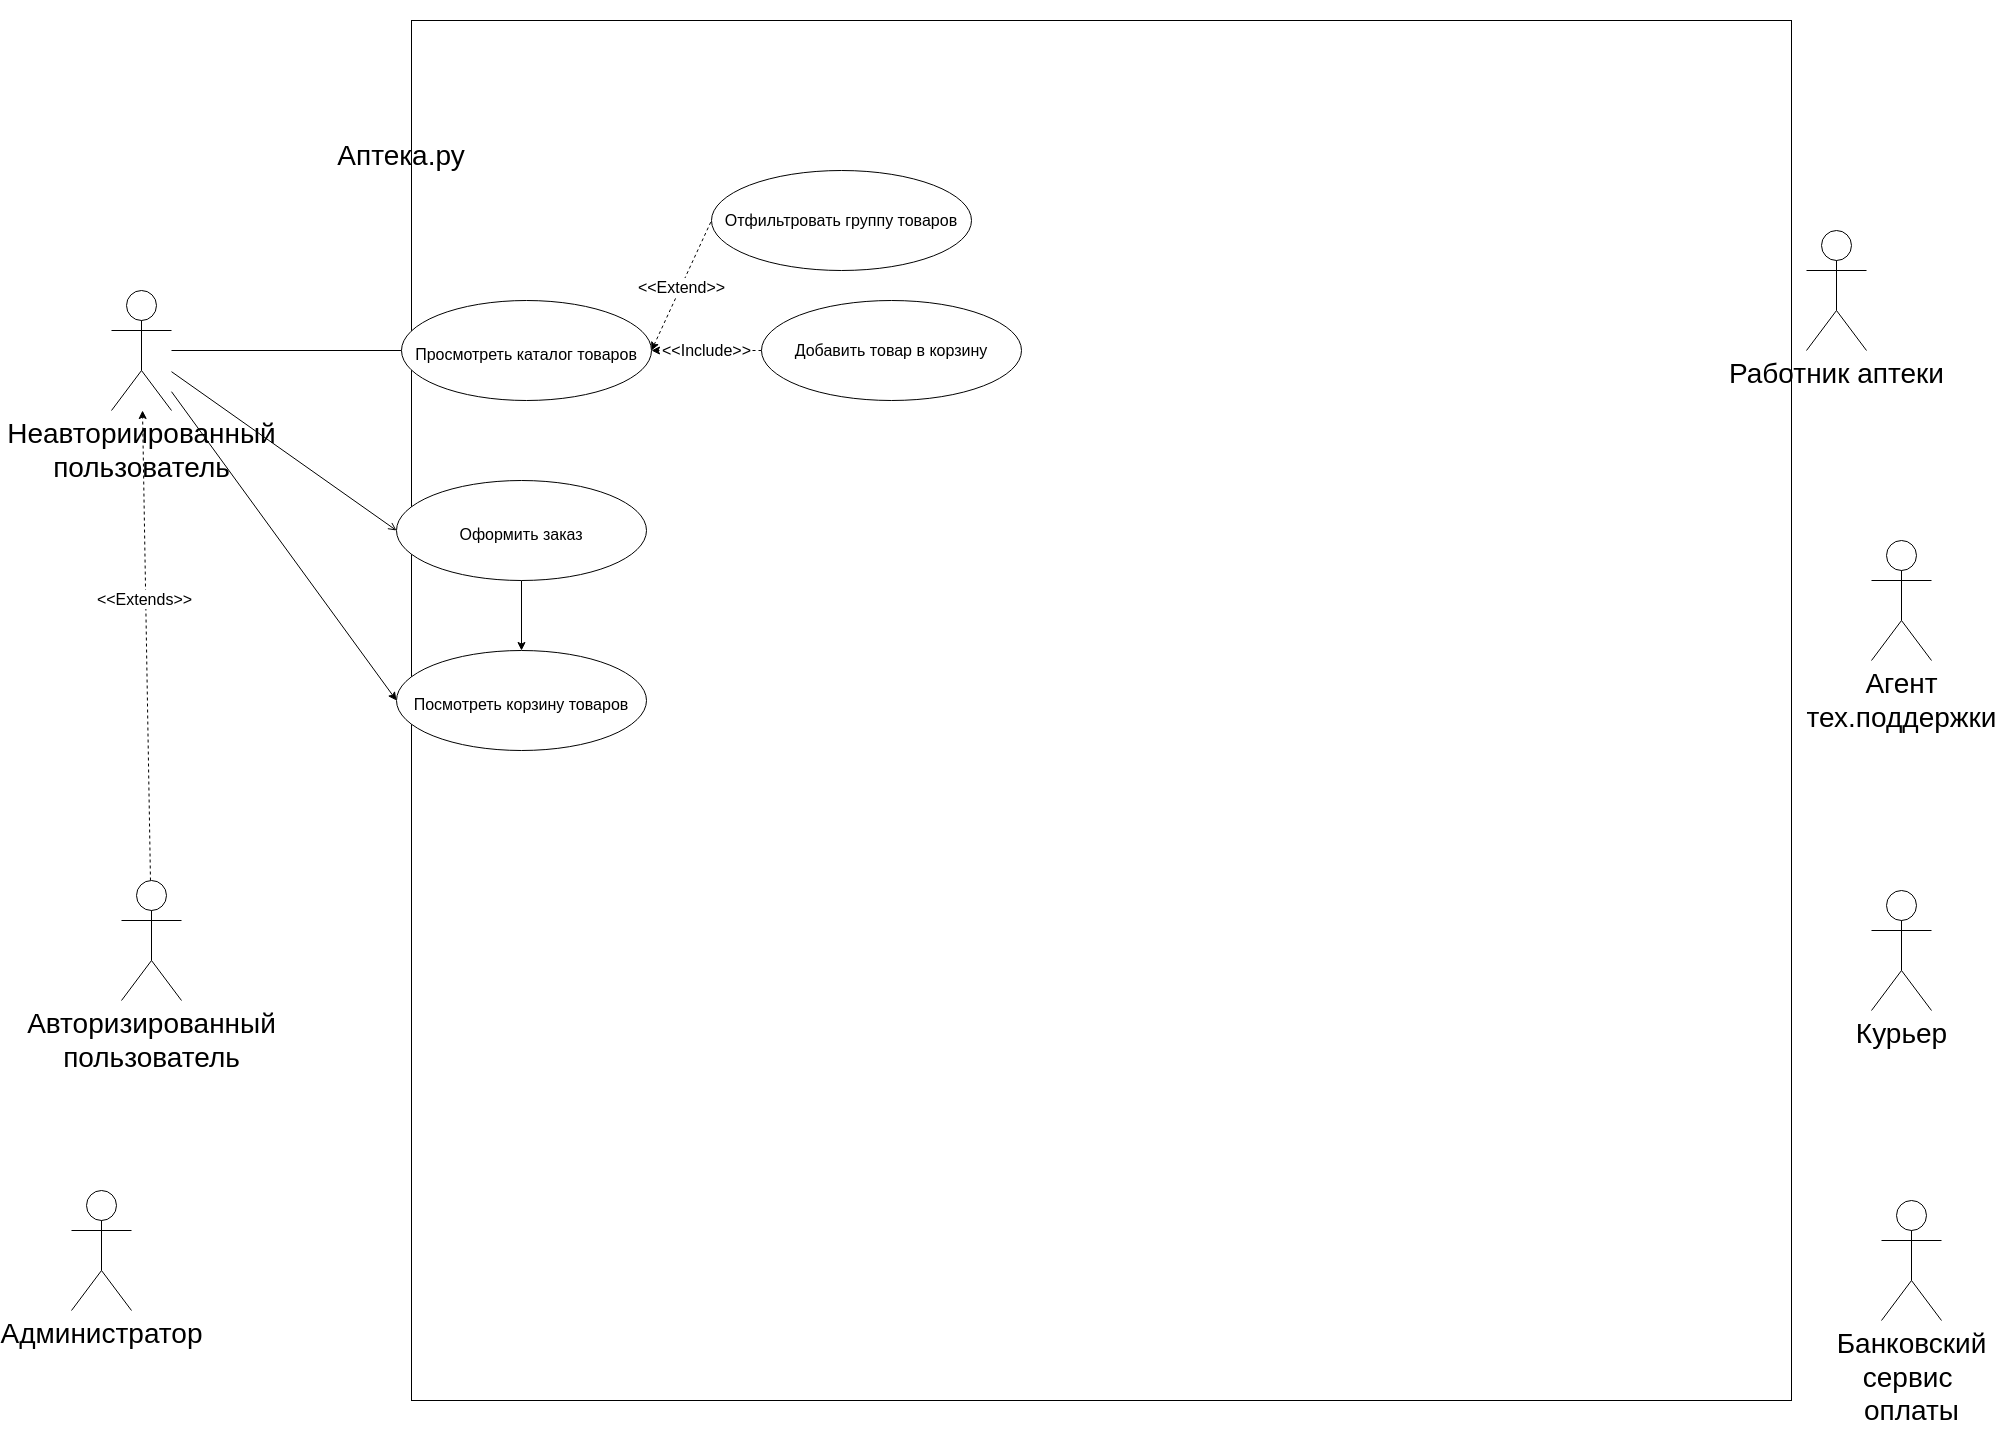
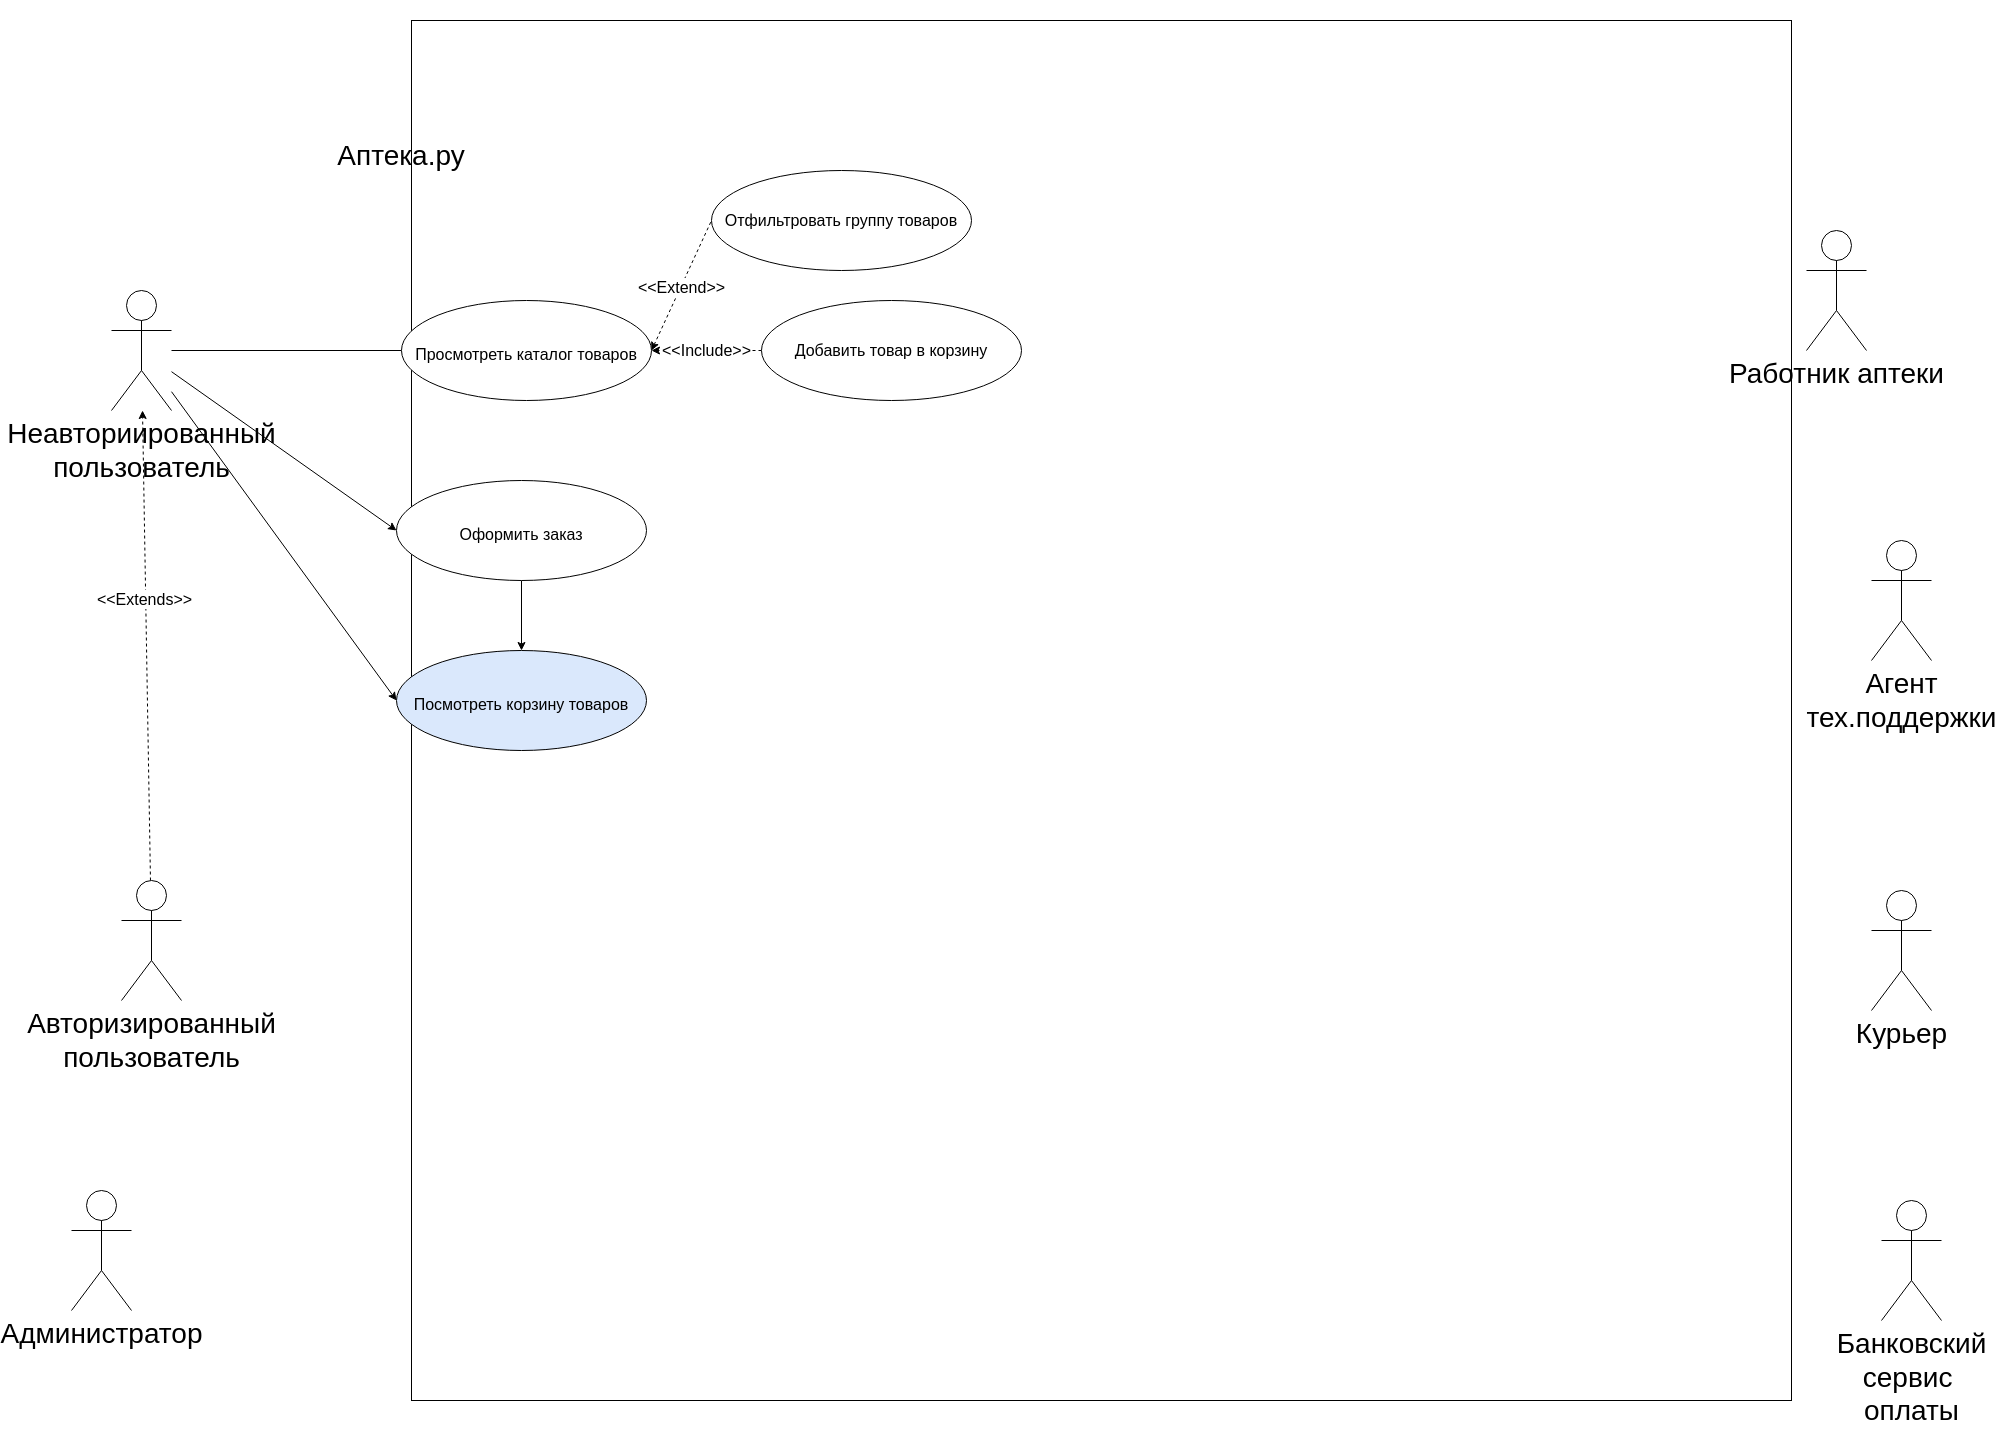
(391, 527) -> (390, 526)
(522, 701) -> (522, 701)
